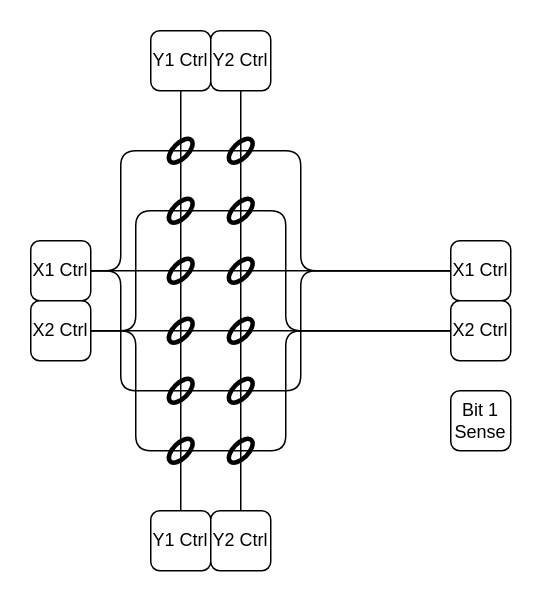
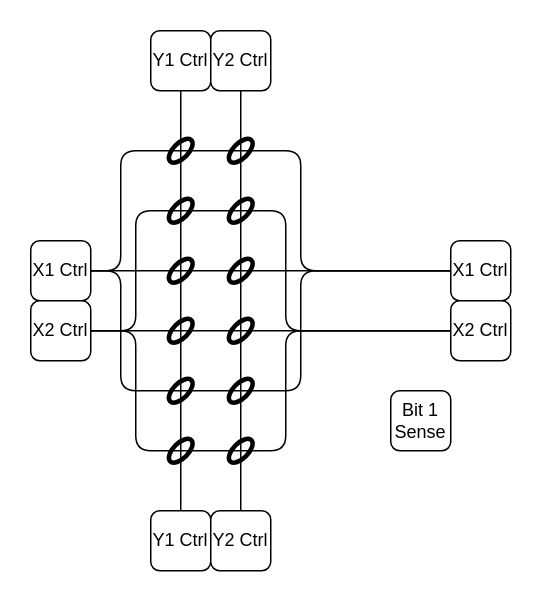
(481, 421) -> (421, 421)
